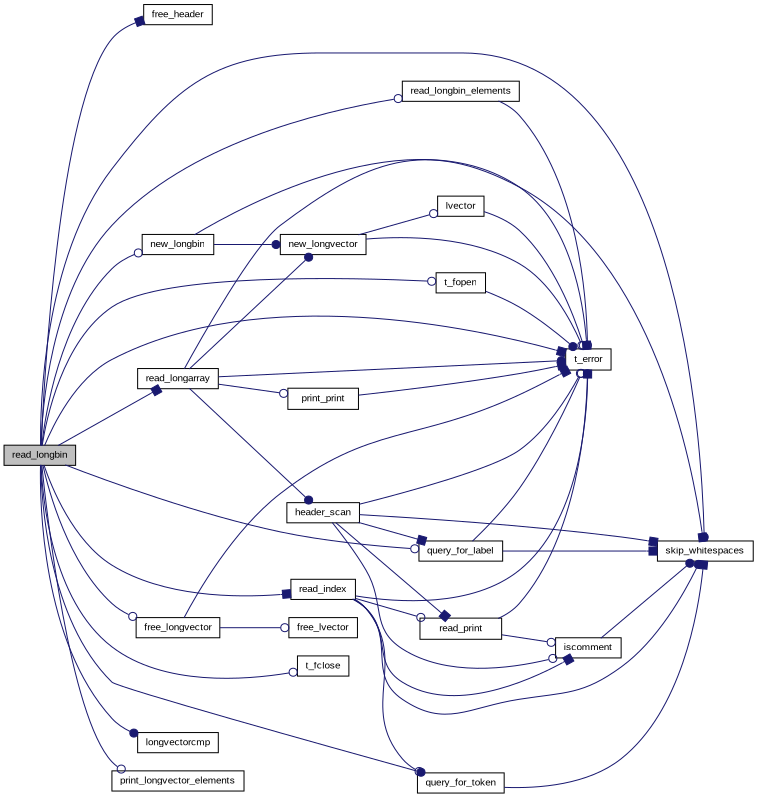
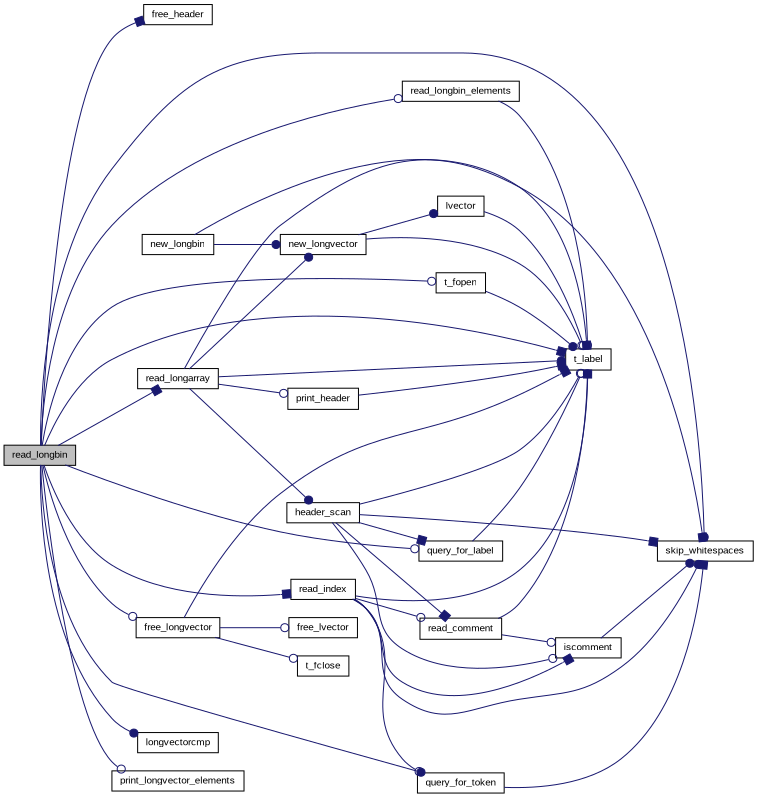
(394, 225) -> (394, 225)
(68, 339) -> none
(588, 359) -> (588, 359)
(323, 399) -> (323, 399)
(575, 551) -> none
(461, 629) -> (461, 629)
(106, 641) -> (252, 647)
